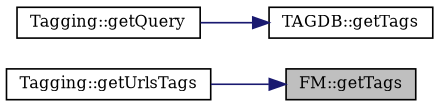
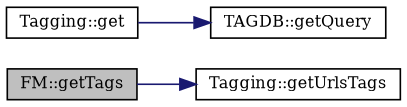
(109, 23) -> (72, 23)
(351, 23) -> (298, 23)
(240, 84) -> (158, 84)
